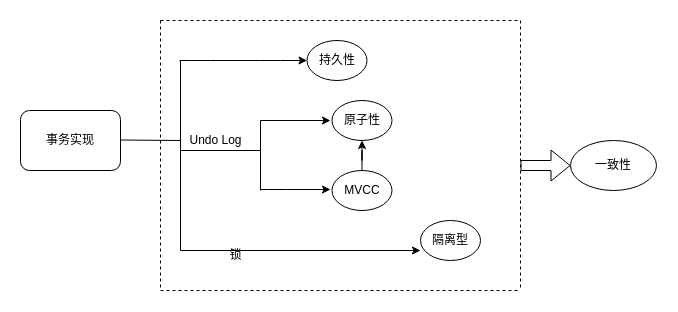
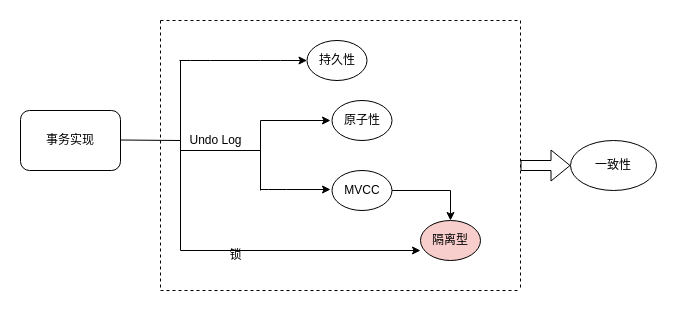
(362, 152) -> (432, 191)
(451, 241) -> (451, 241)
